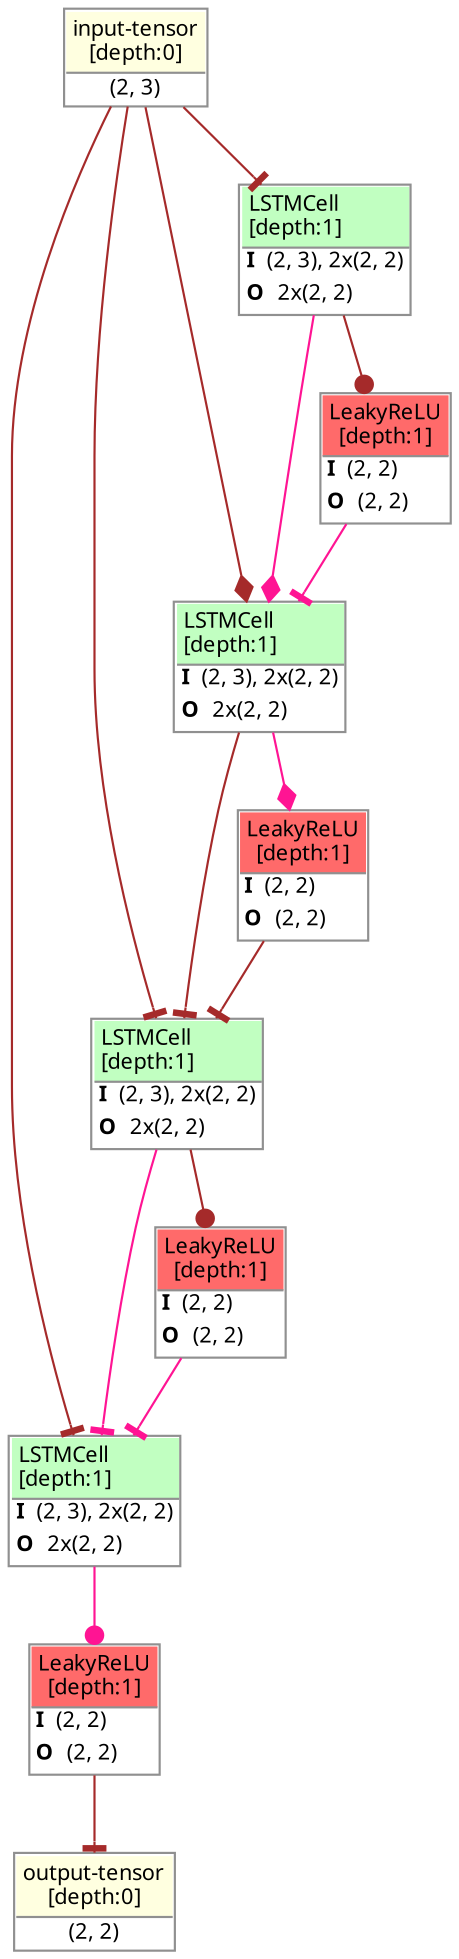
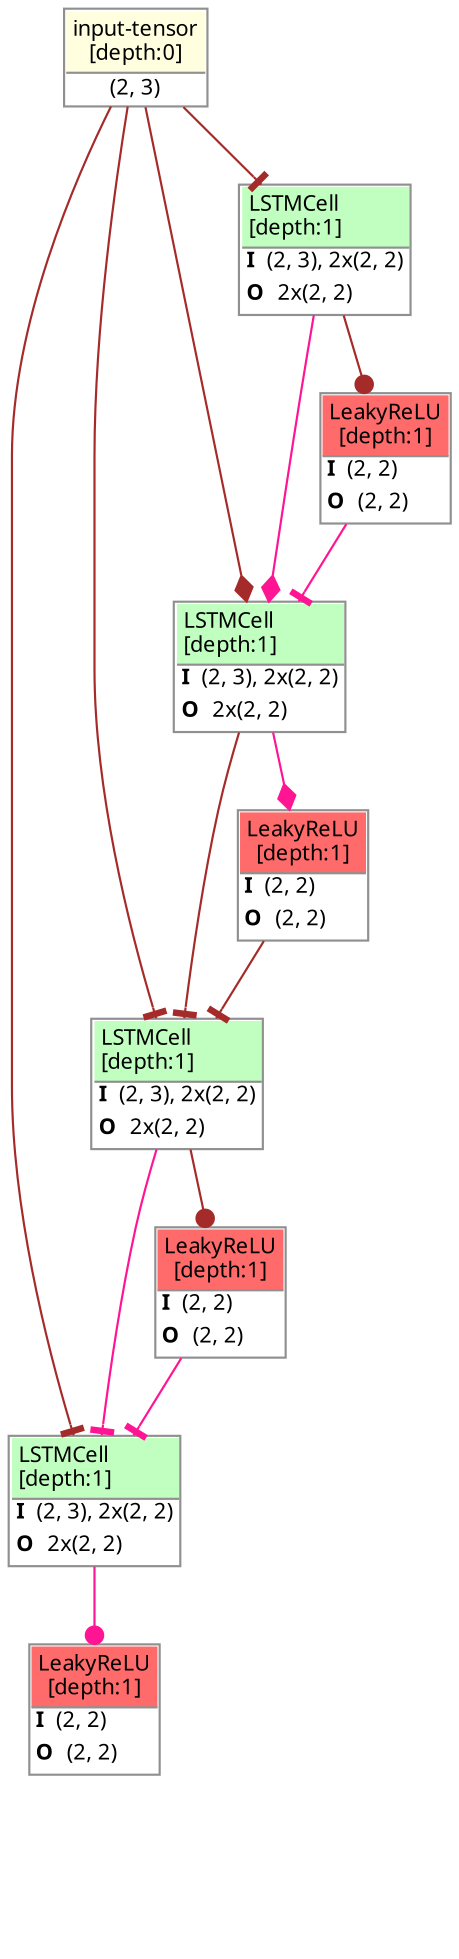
(94, 1902) -> none
